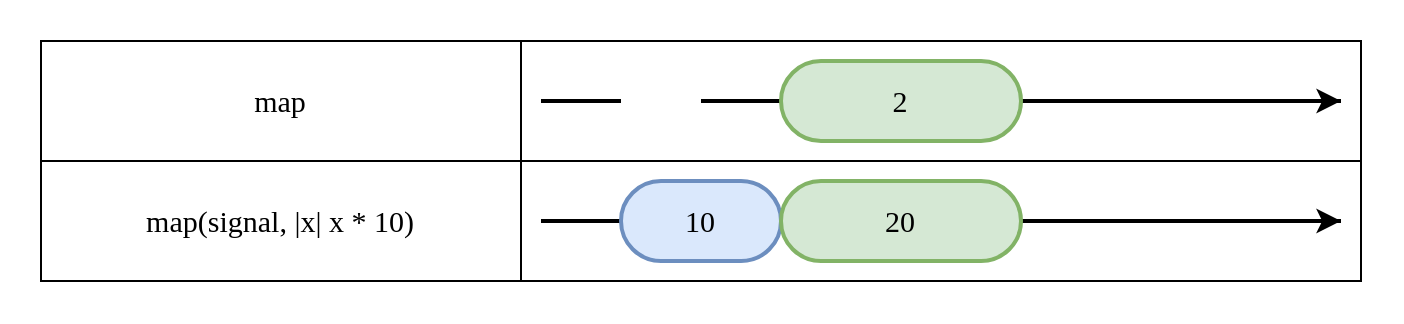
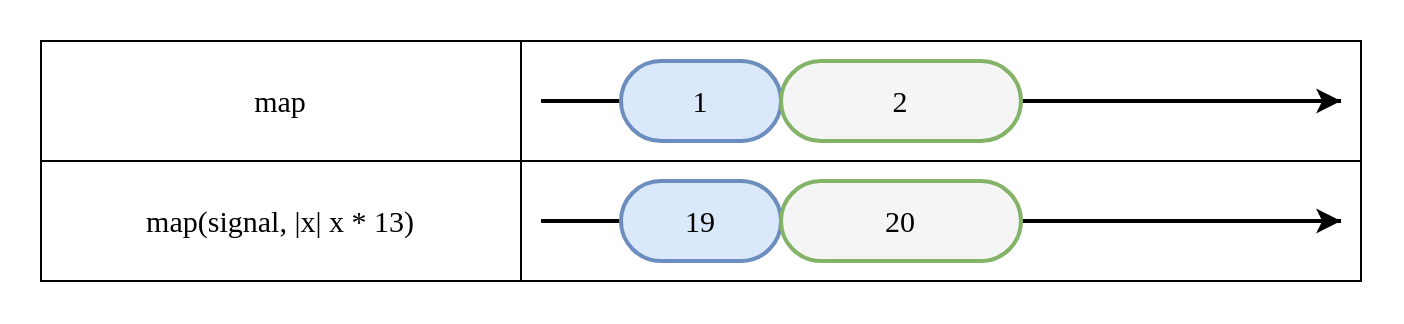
none -> (701, 101)
(901, 101) -> (901, 101)
(281, 221) -> (281, 221)
(701, 221) -> (701, 221)
(901, 221) -> (901, 221)
